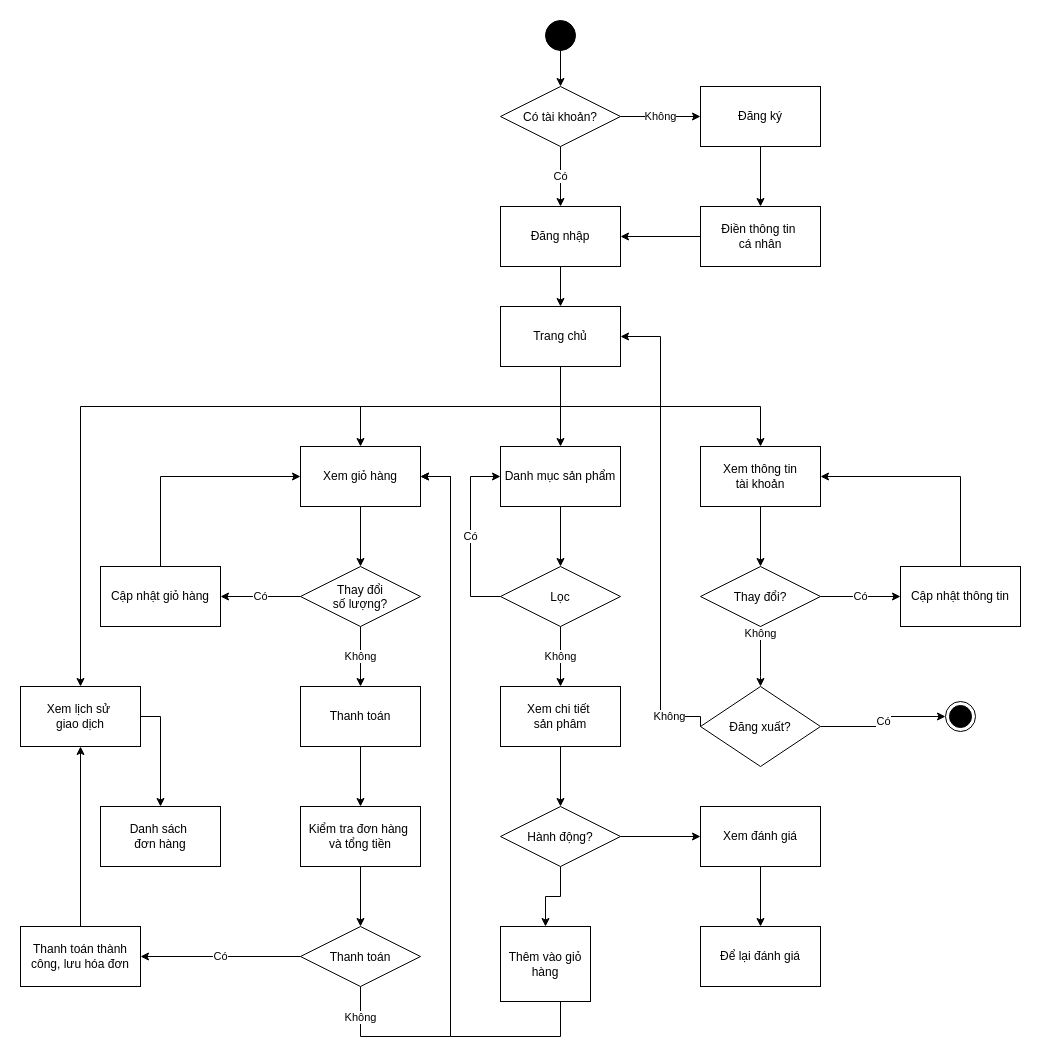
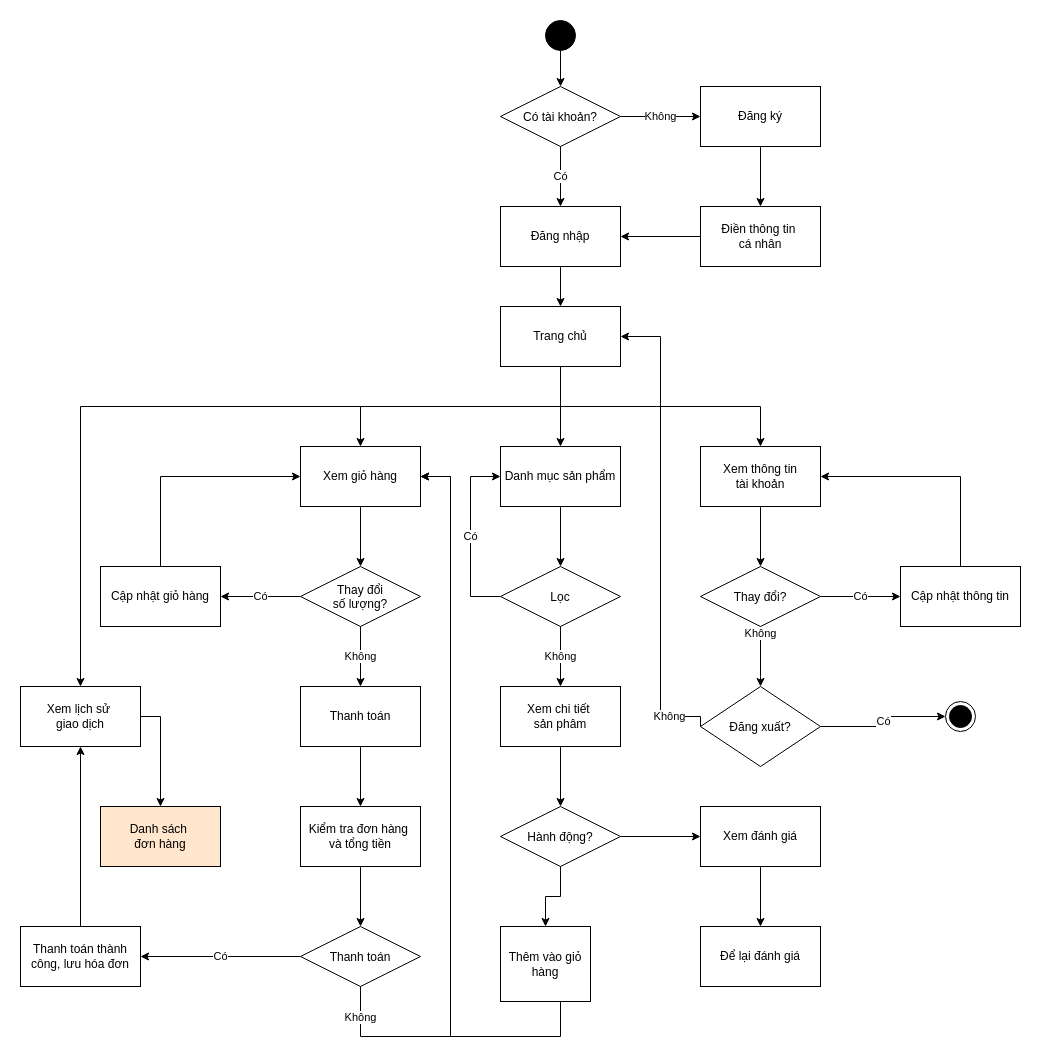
(161, 837) -> (161, 837)
